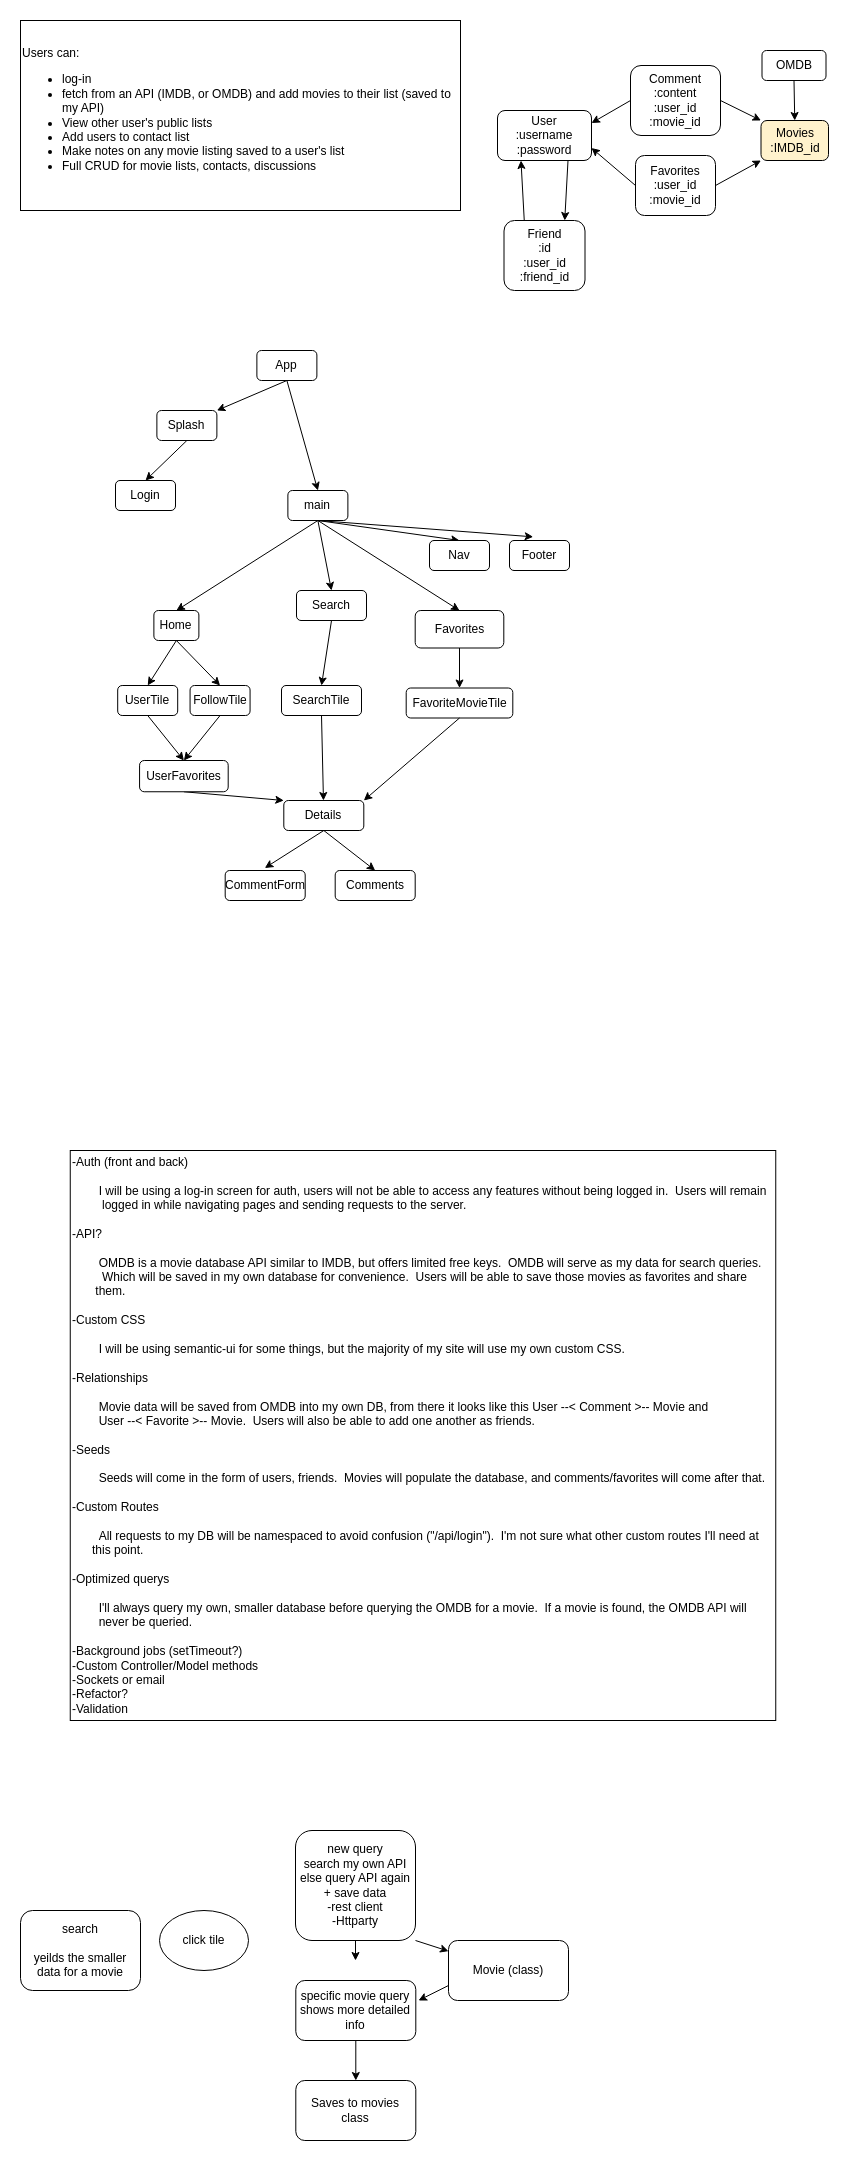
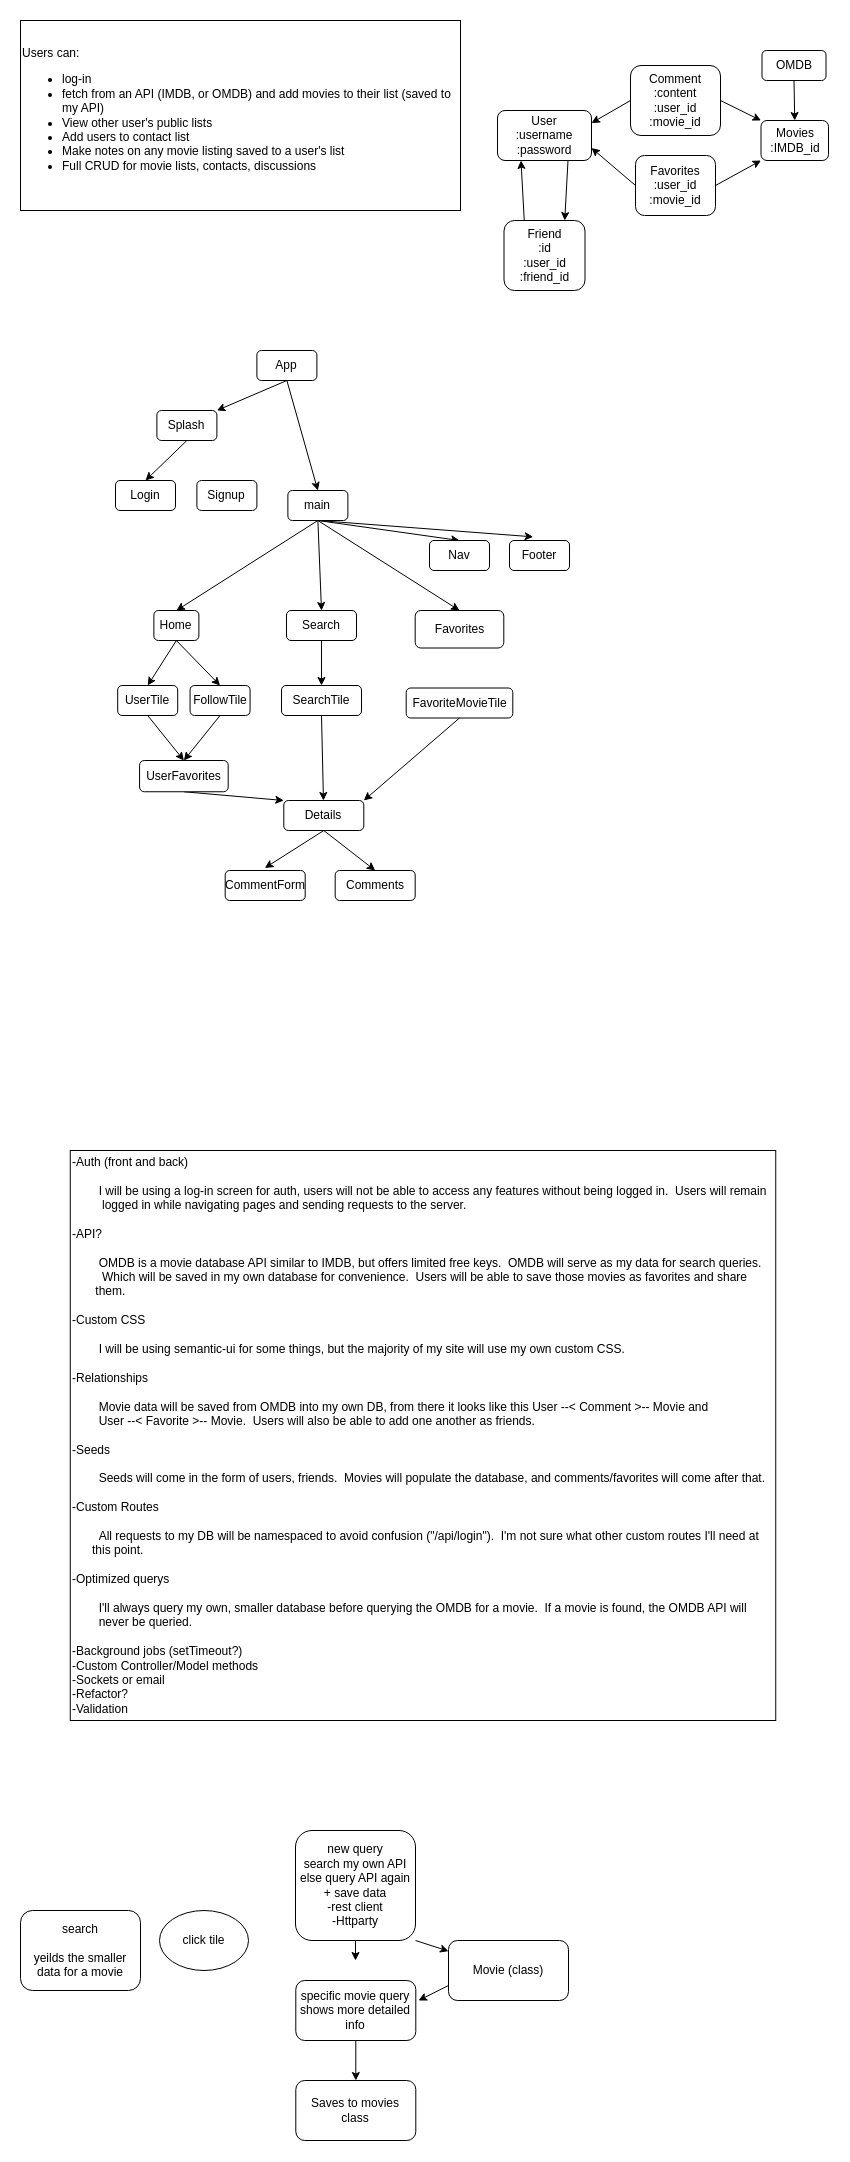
(795, 141) -> (795, 141)
none -> (227, 496)
(332, 606) -> (322, 626)
(460, 664) -> none
